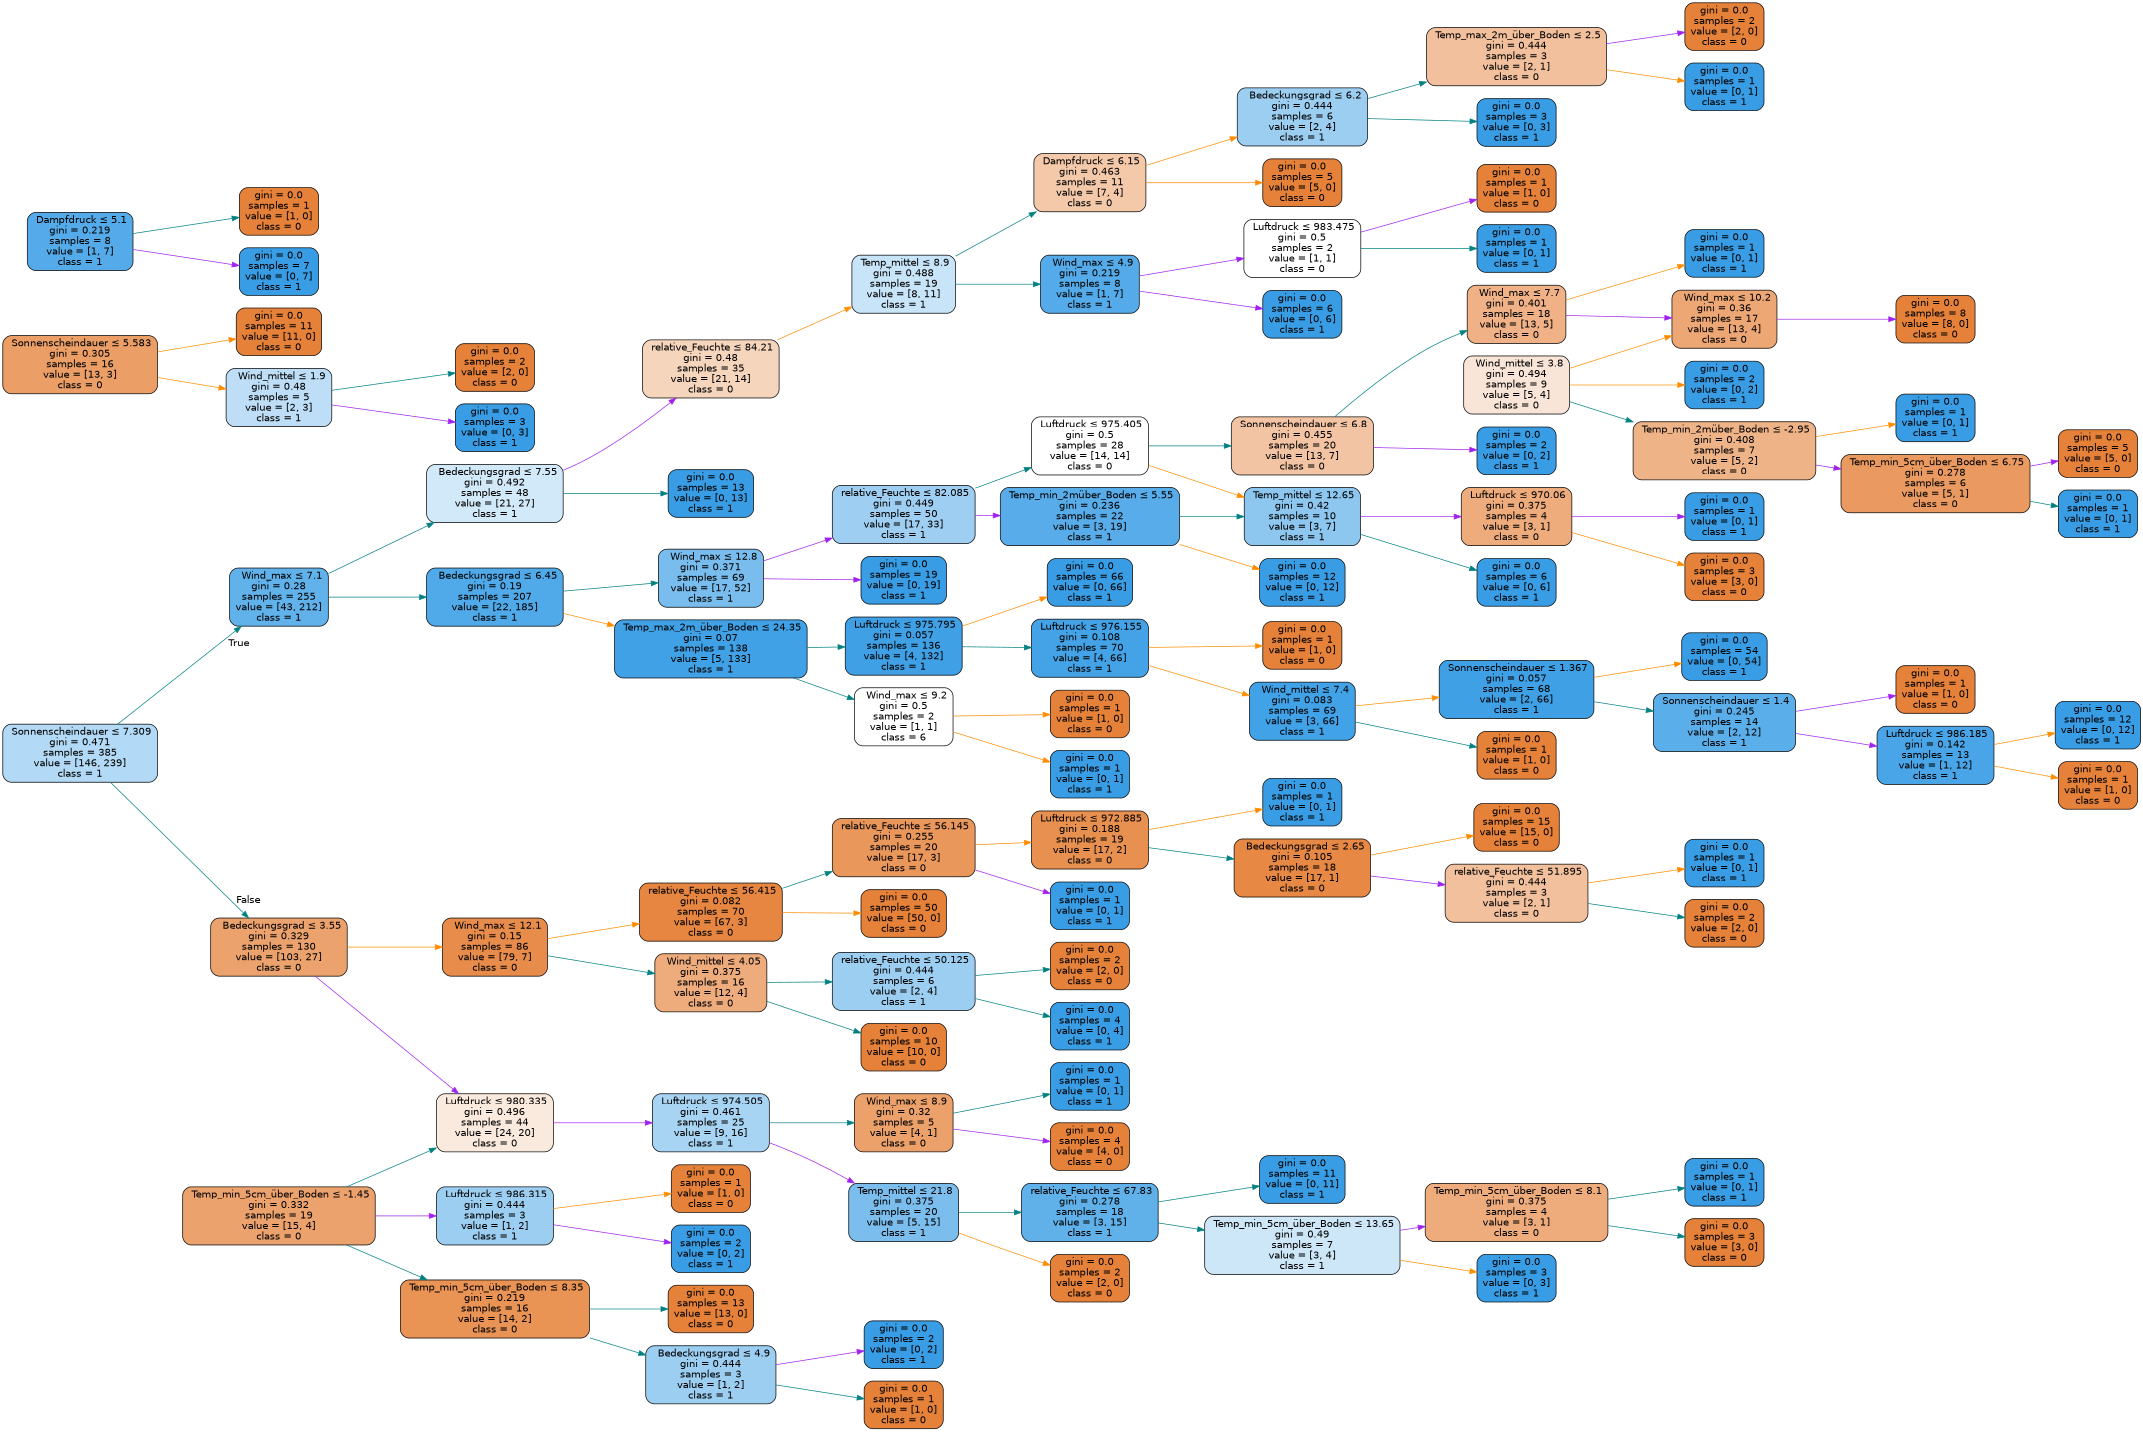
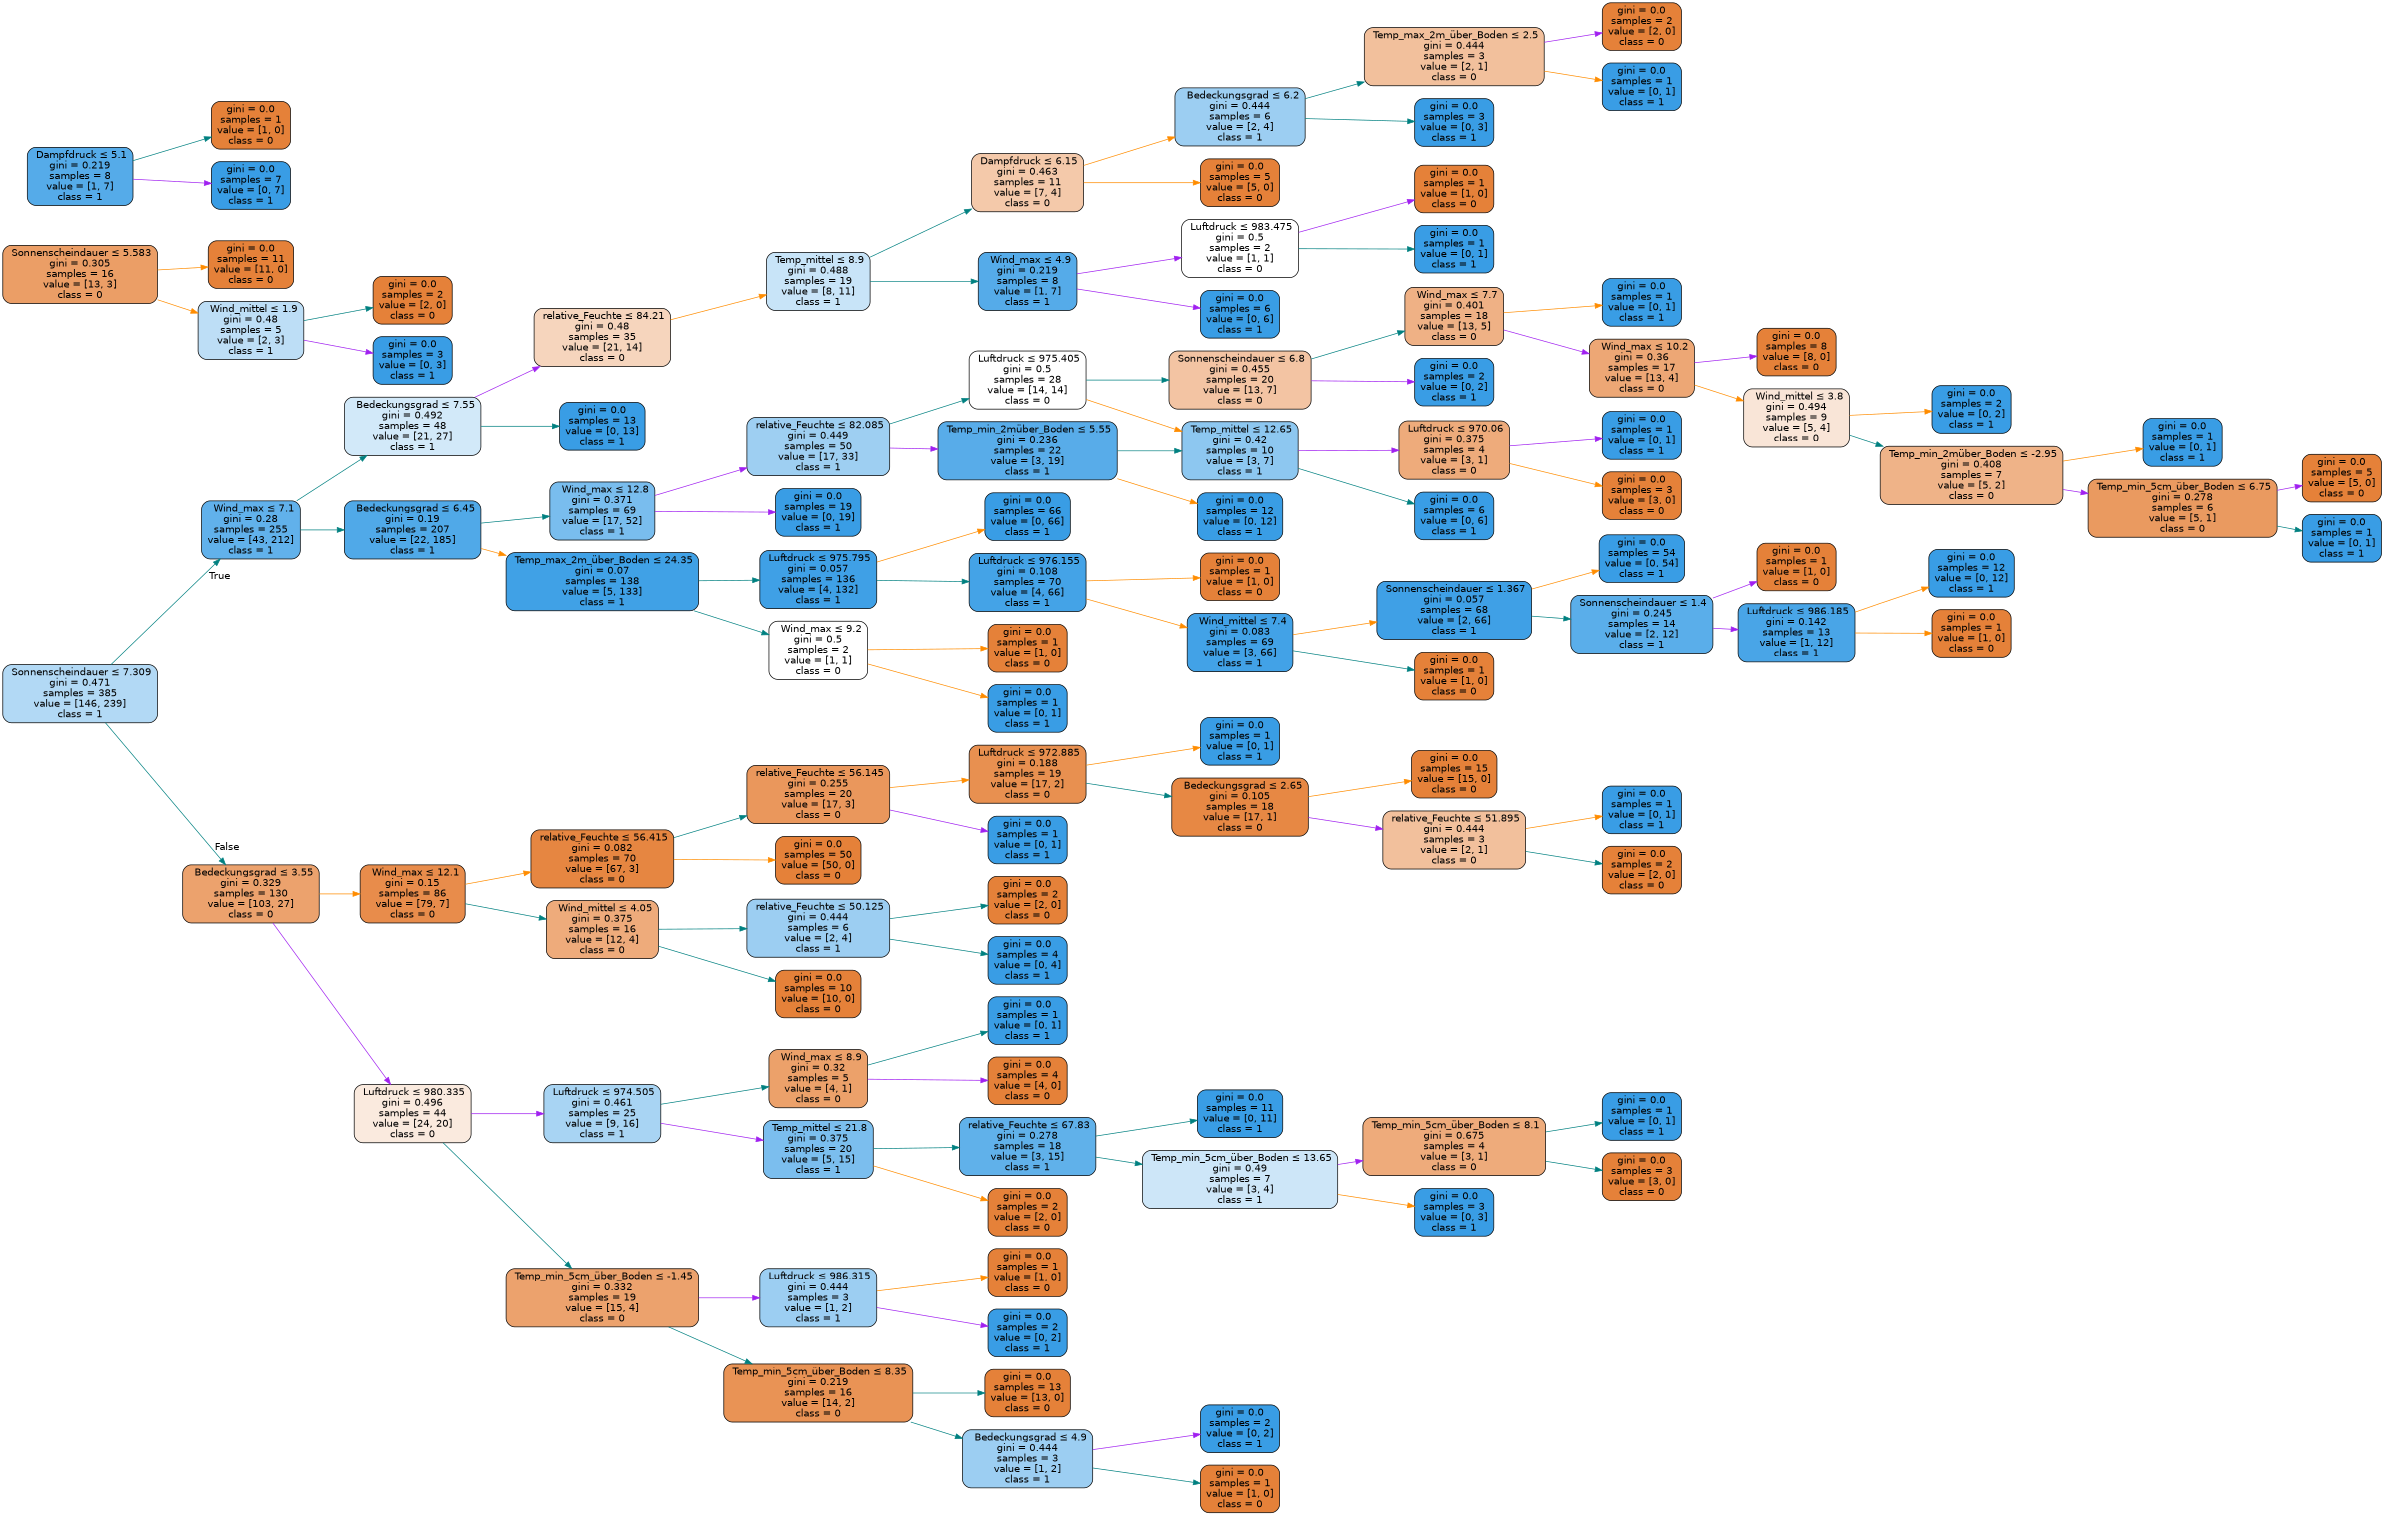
(1617, 353) -> (1716, 392)
(904, 737) -> (818, 671)
(388, 1169) -> (505, 1203)
(1517, 1202) -> (1454, 1136)
